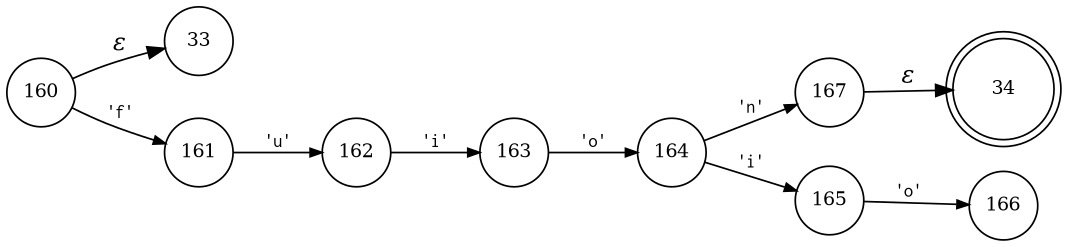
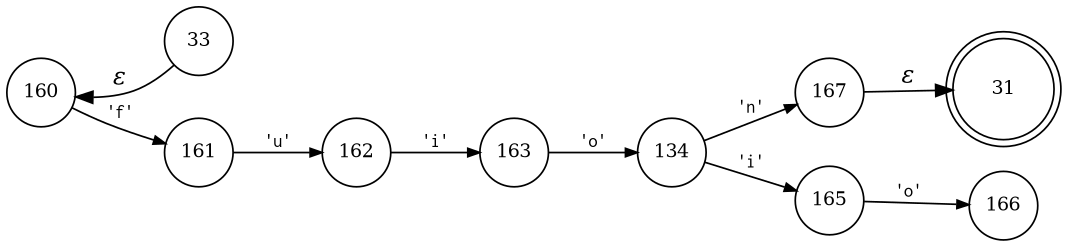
(110, 64) -> (137, 90)
(1003, 89) -> (1003, 89)
(672, 153) -> (672, 153)
